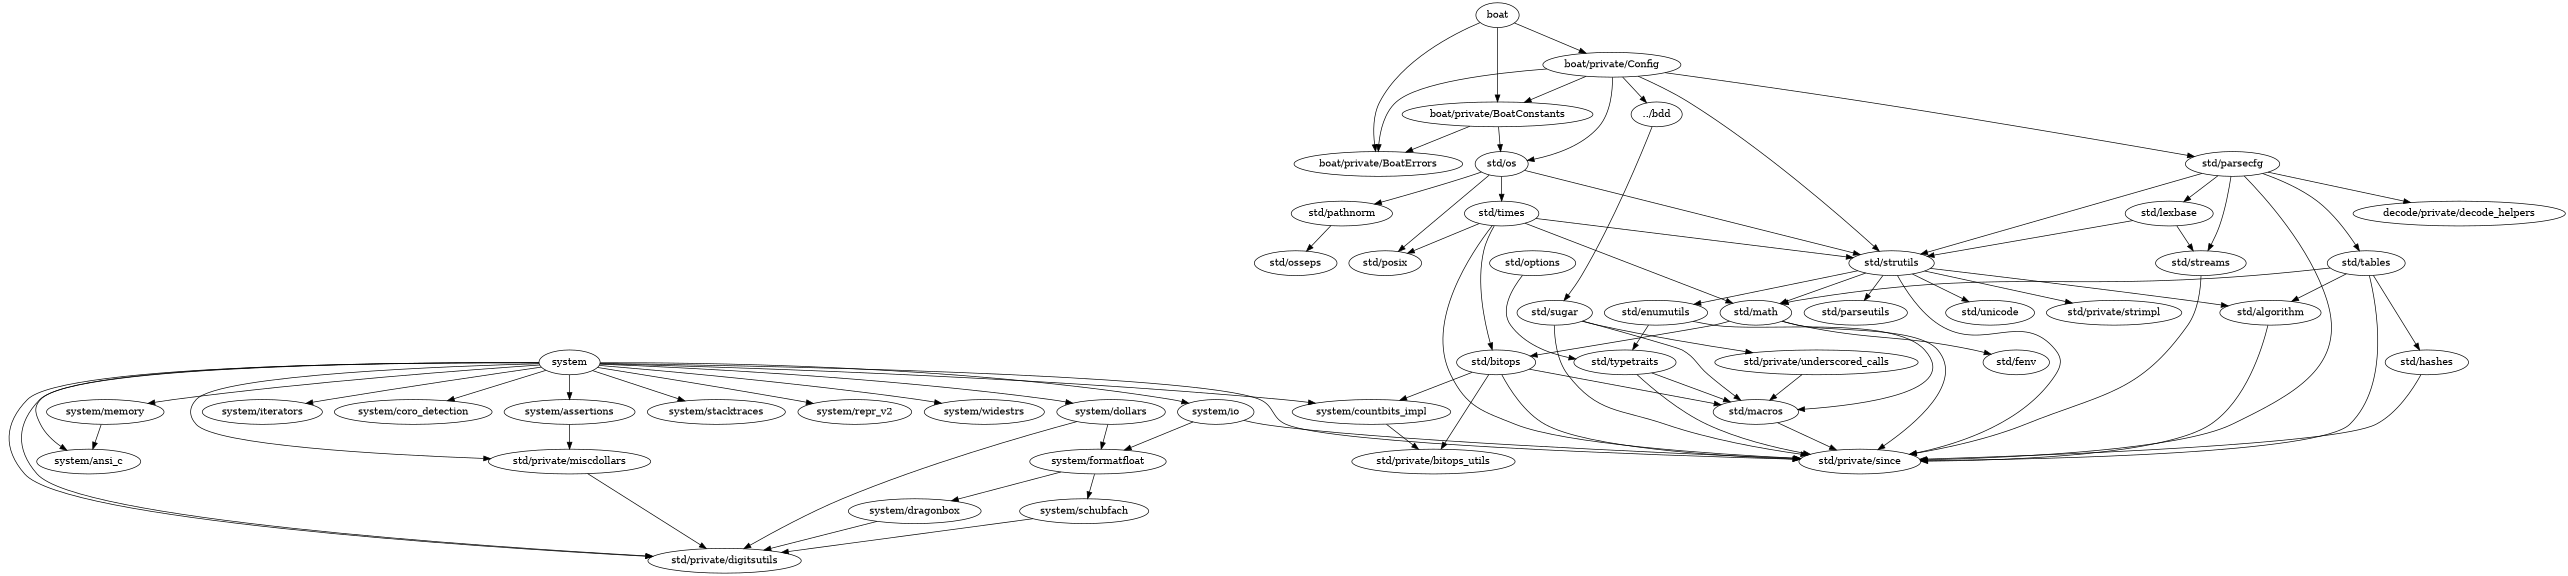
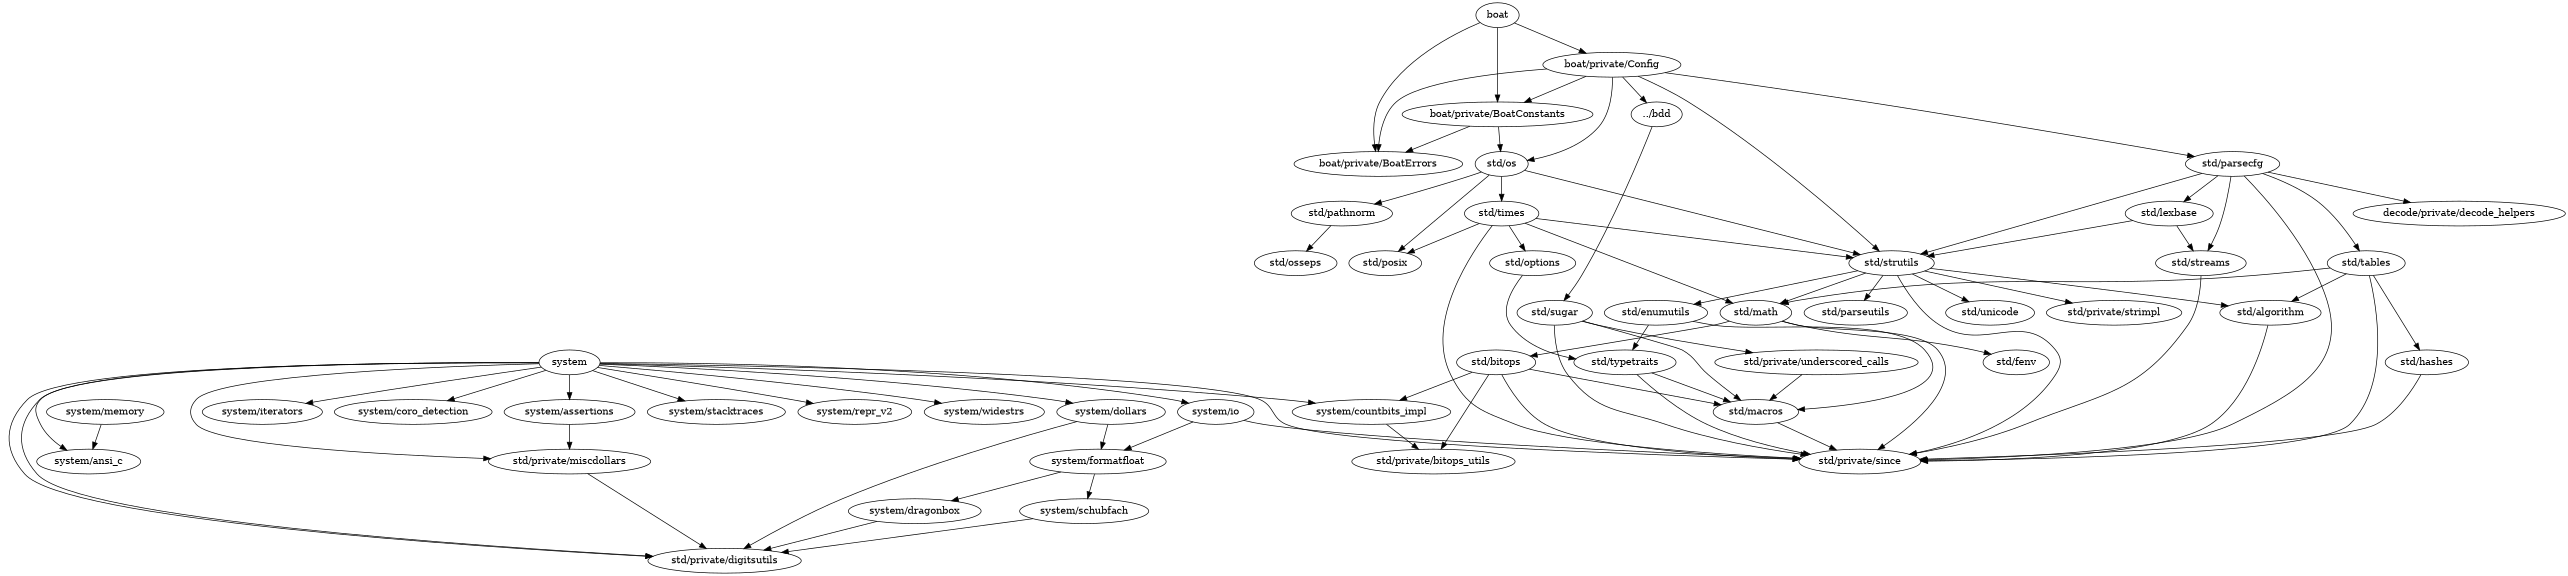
(1481, 284) -> (1515, 235)
(347, 381) -> none
